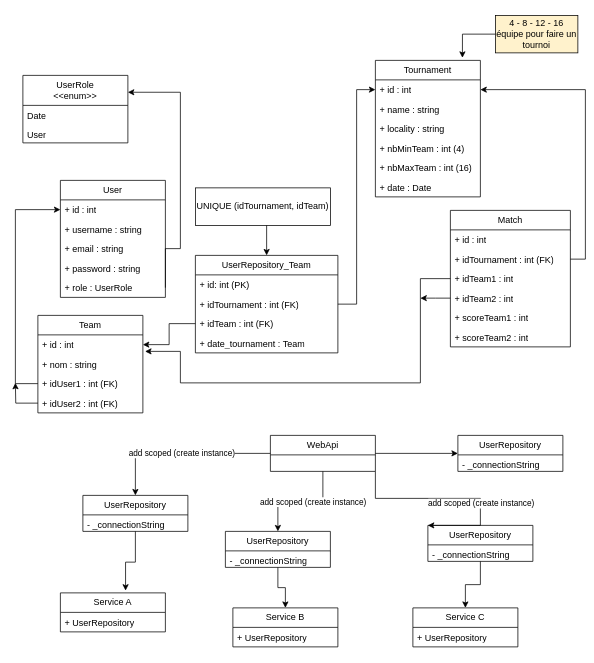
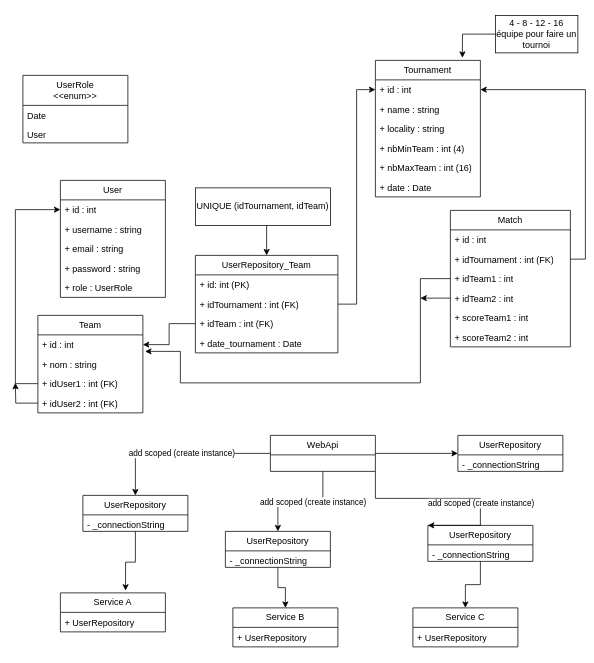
(537, 34) -> (537, 34)
(180, 155) -> none
(256, 344) -> (256, 344)
